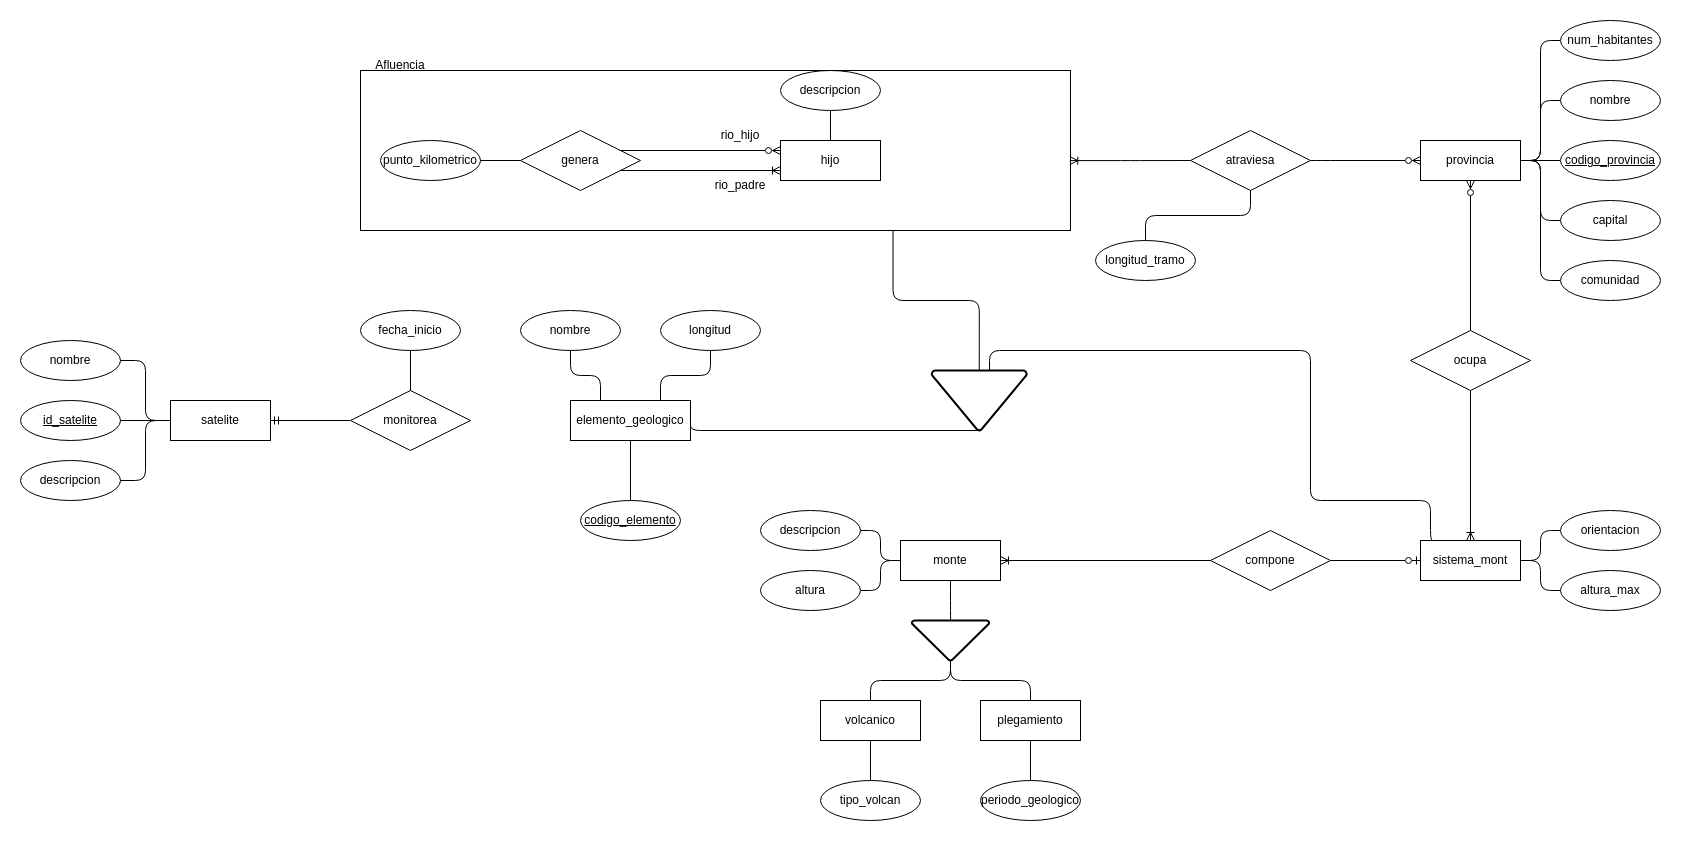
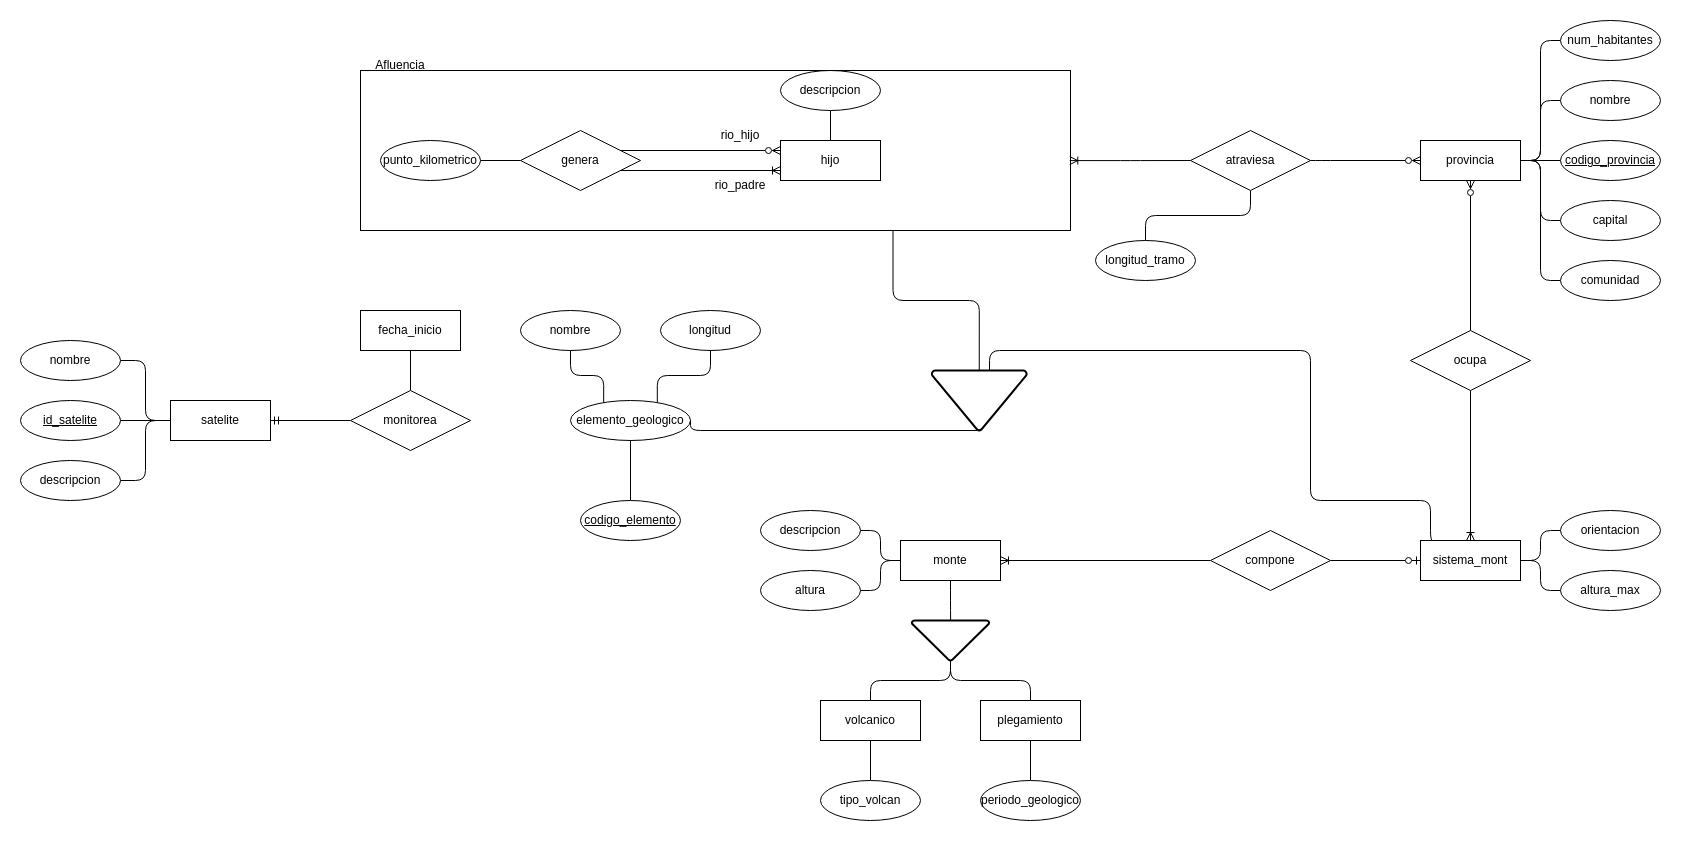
(411, 331) -> (411, 331)
(631, 421) -> (631, 421)
